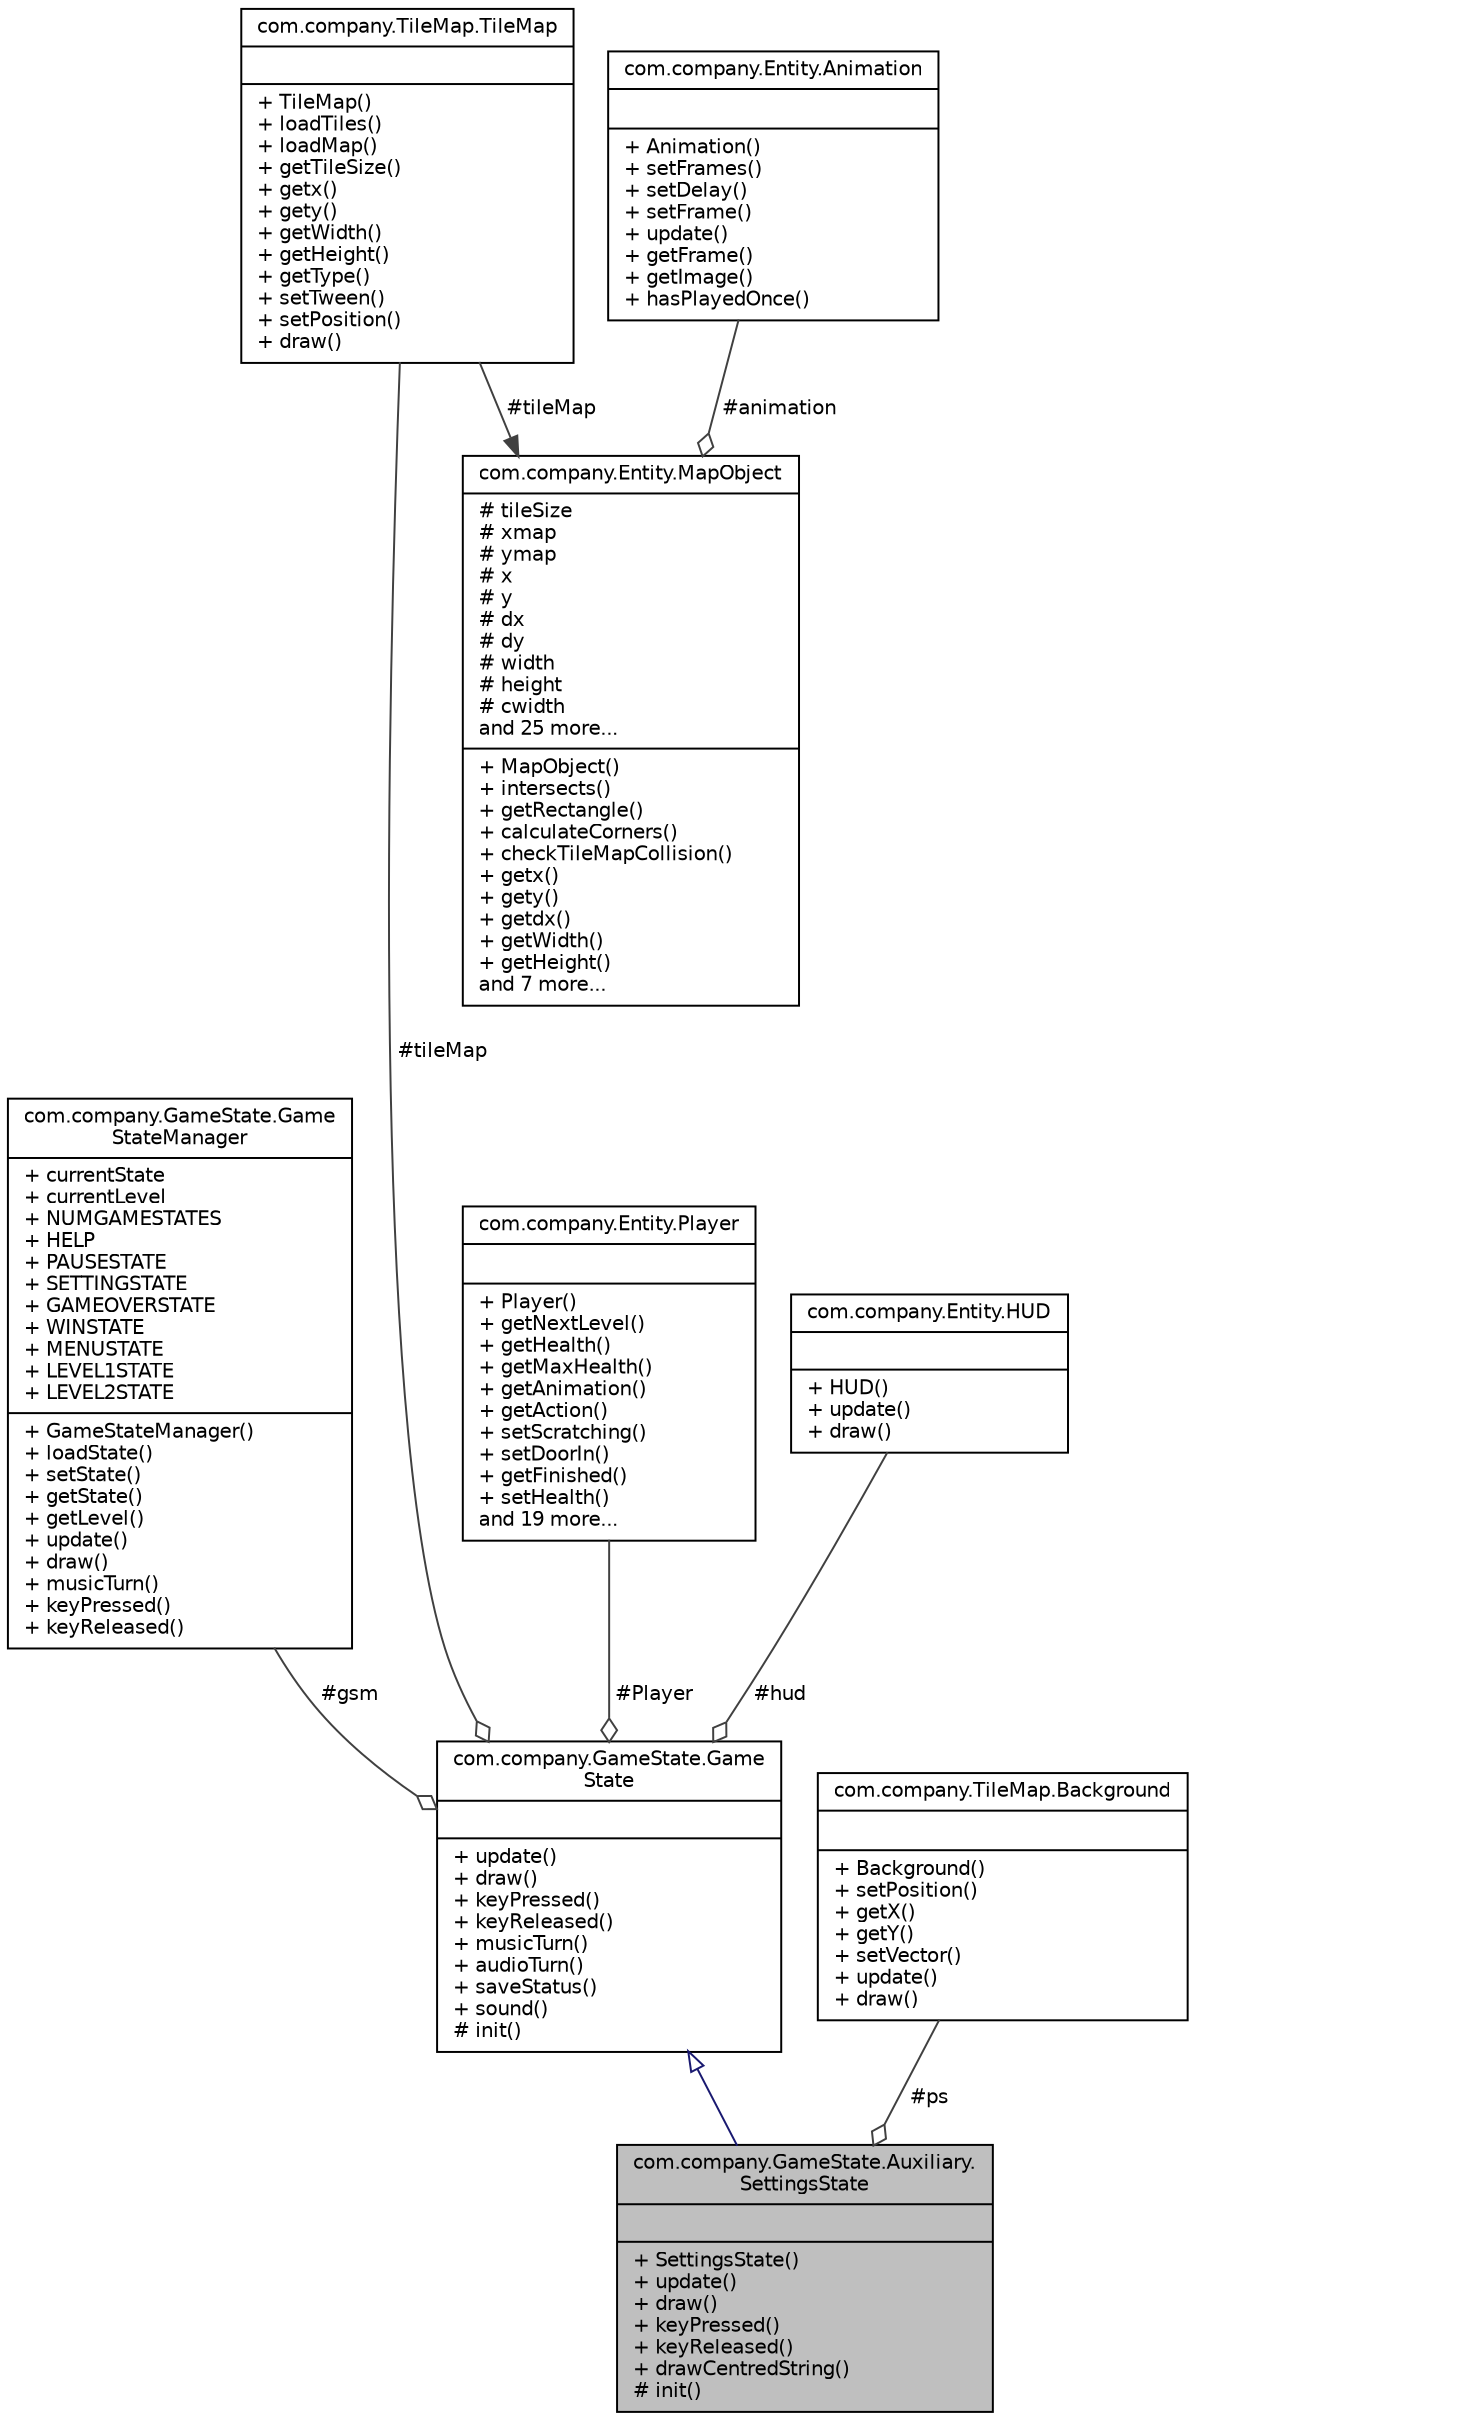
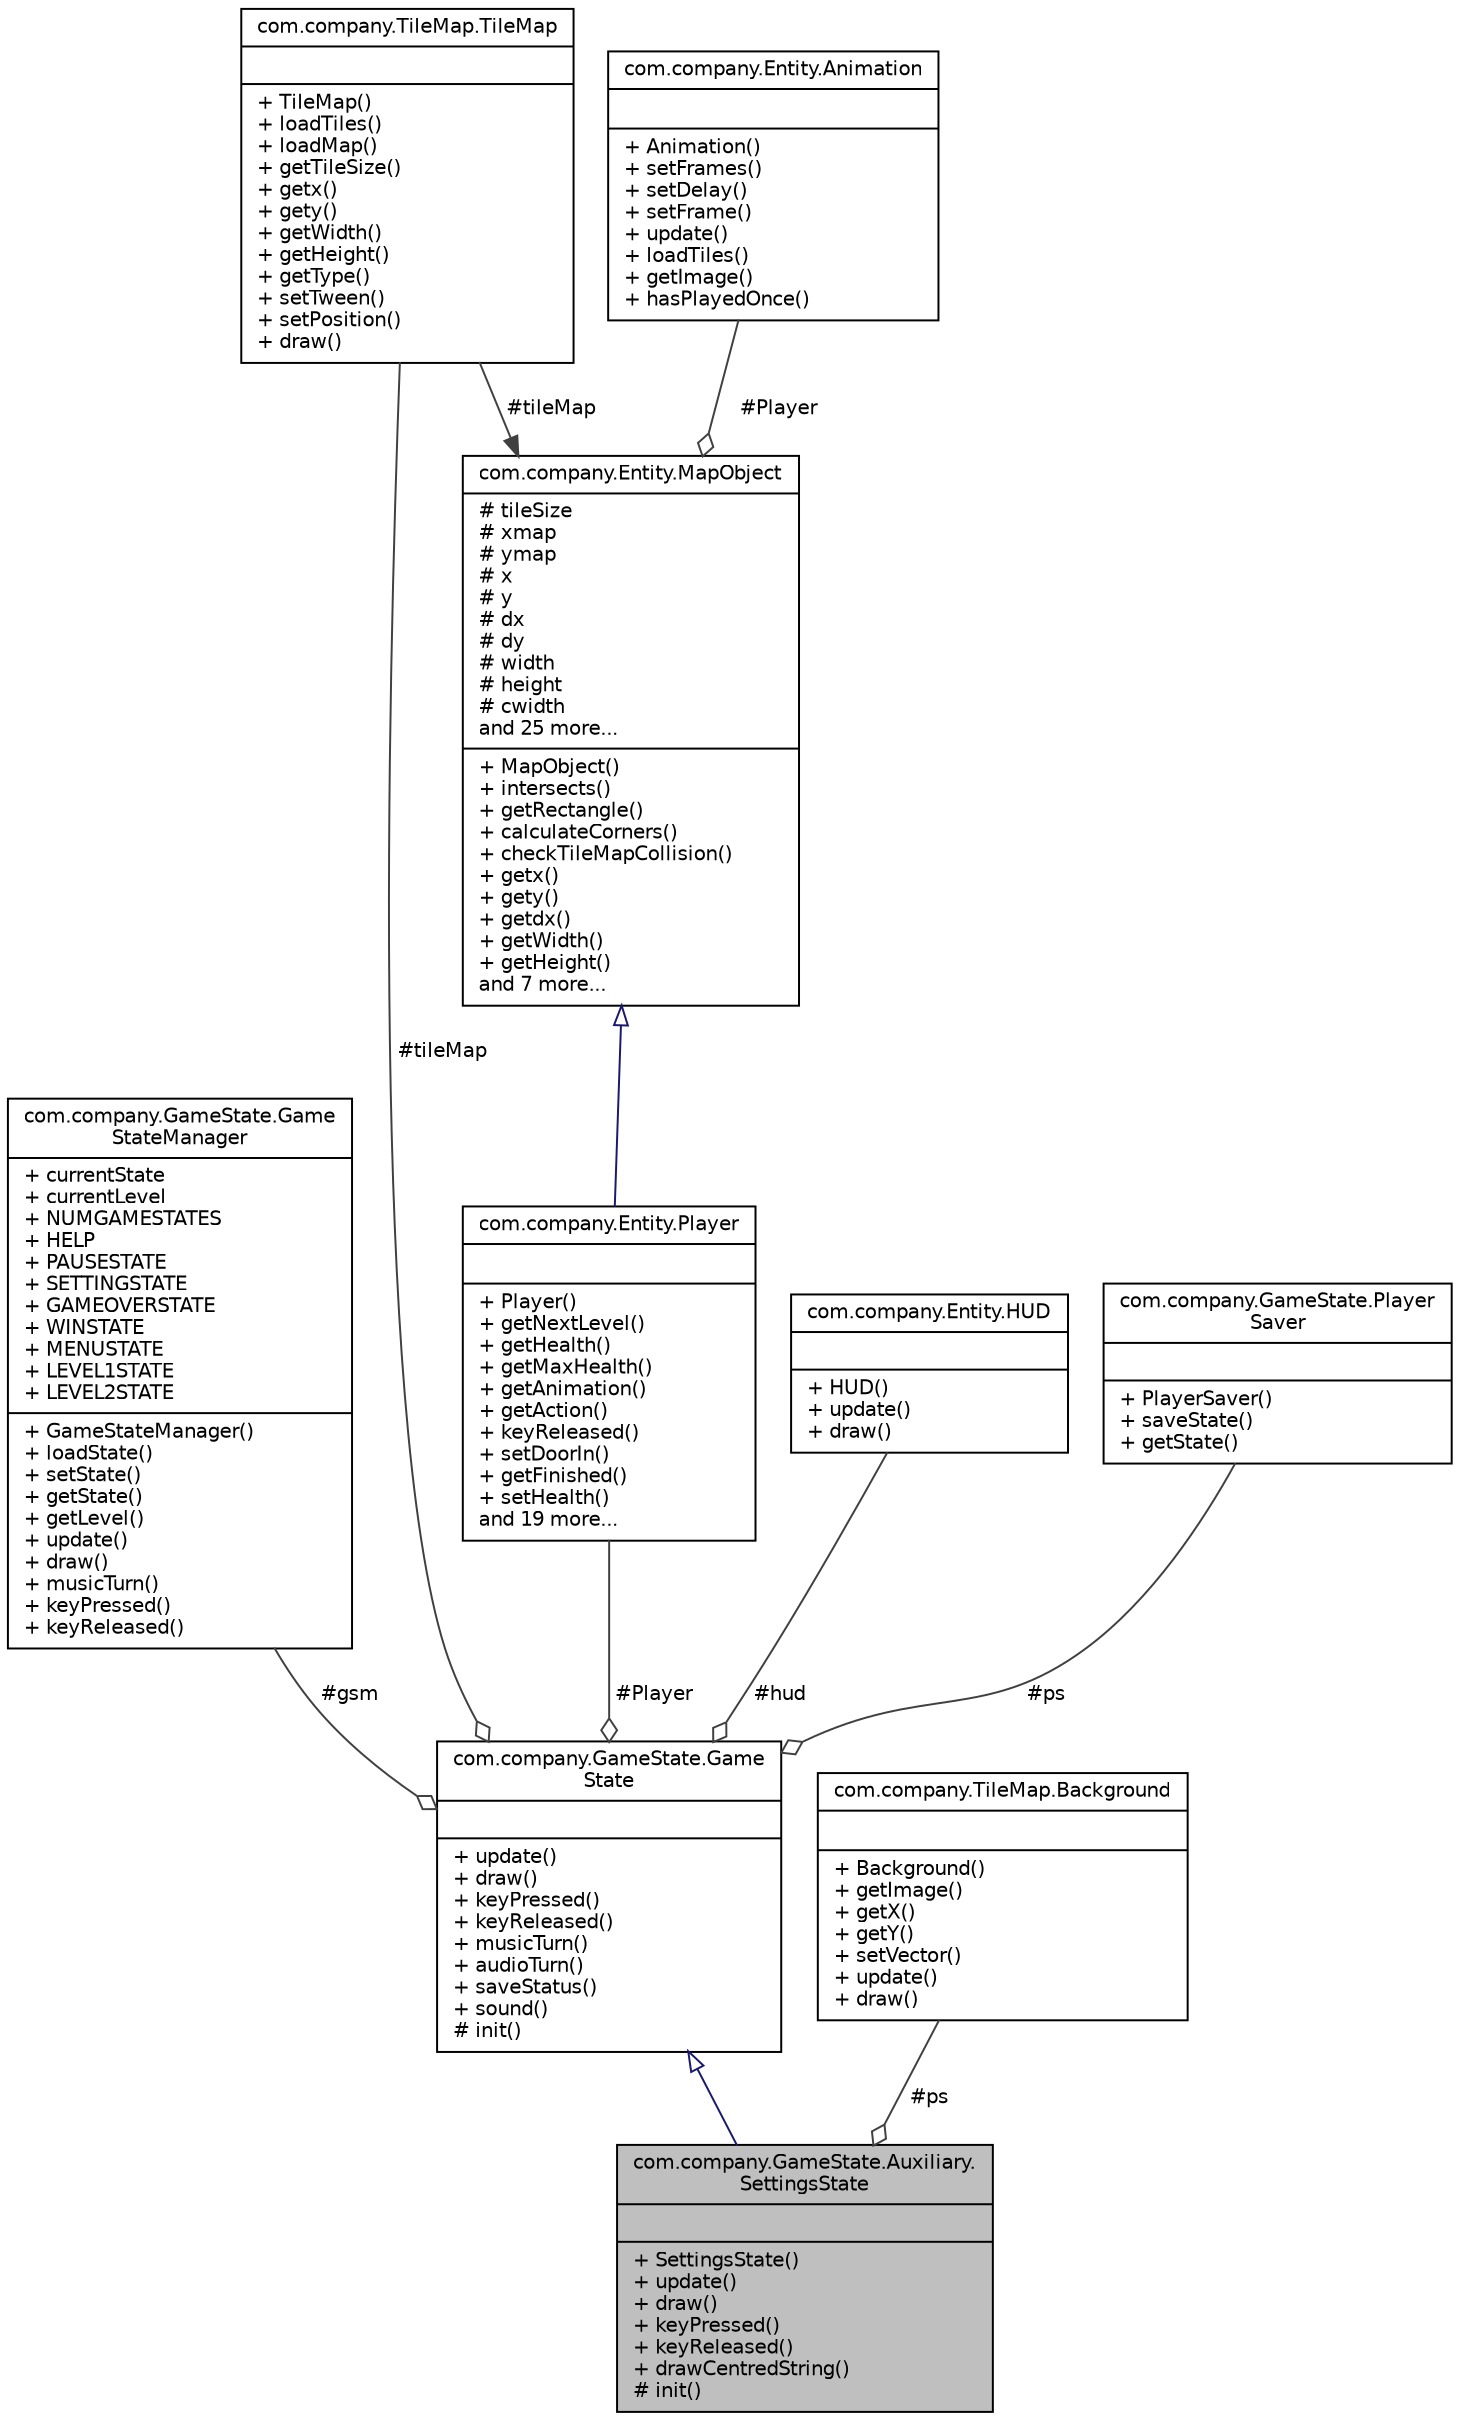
(689, 256) -> (687, 256)
(776, 409) -> (776, 409)
none -> (618, 1116)
none -> (1278, 1374)
(563, 1433) -> (560, 1433)
(906, 1891) -> (899, 1891)
